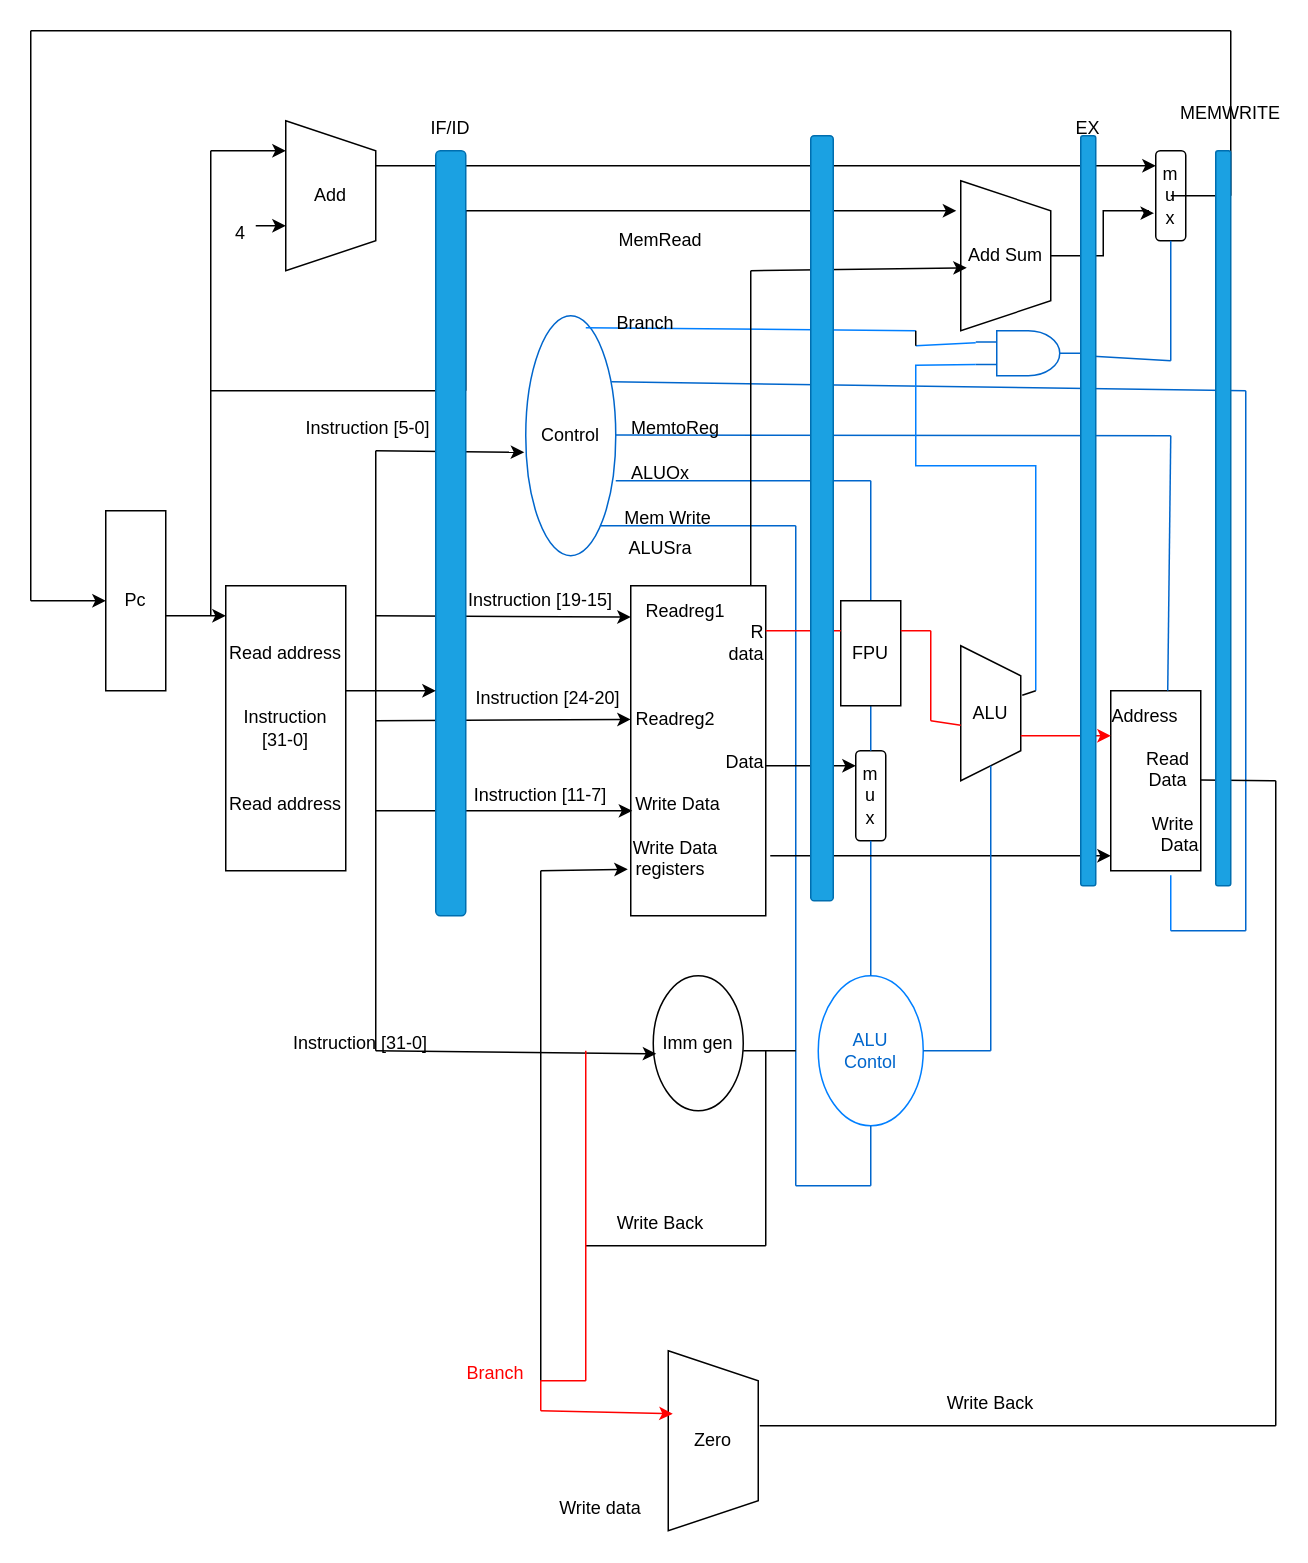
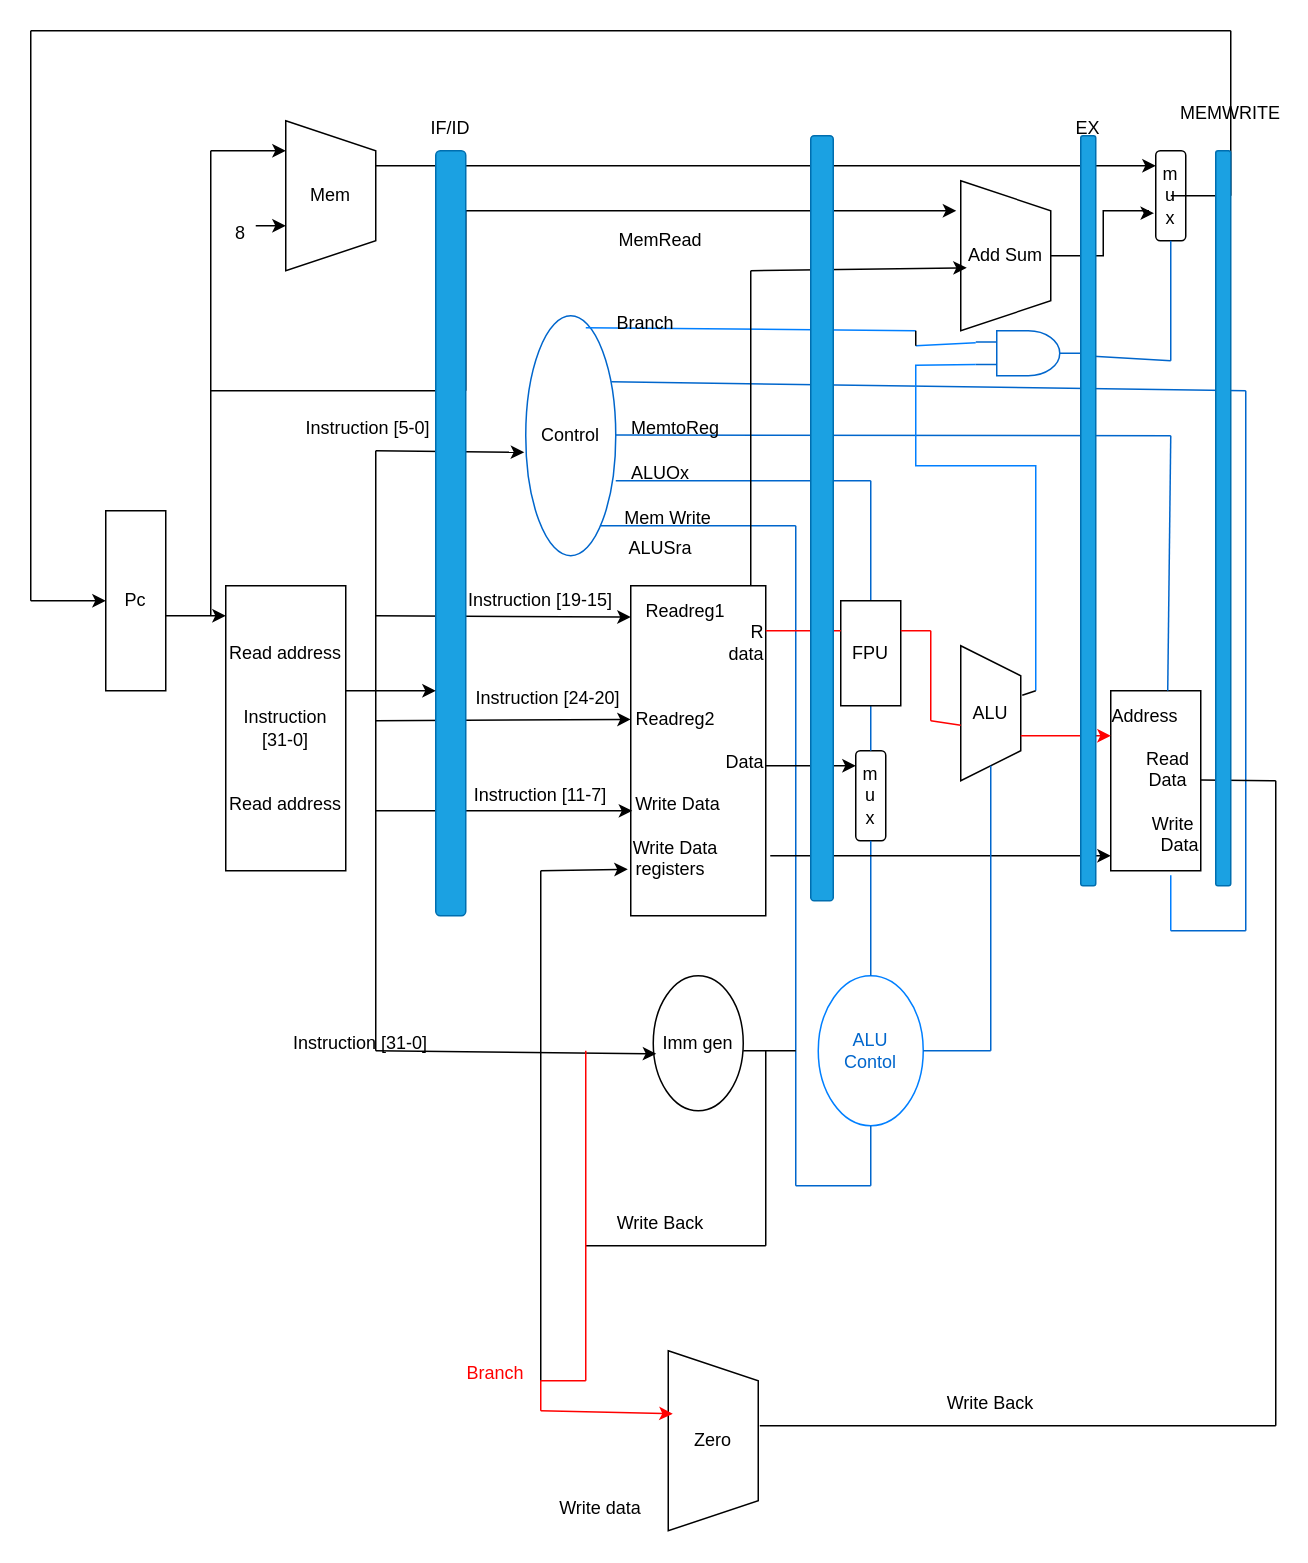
(331, 196) -> (331, 196)
(241, 233) -> (241, 233)
